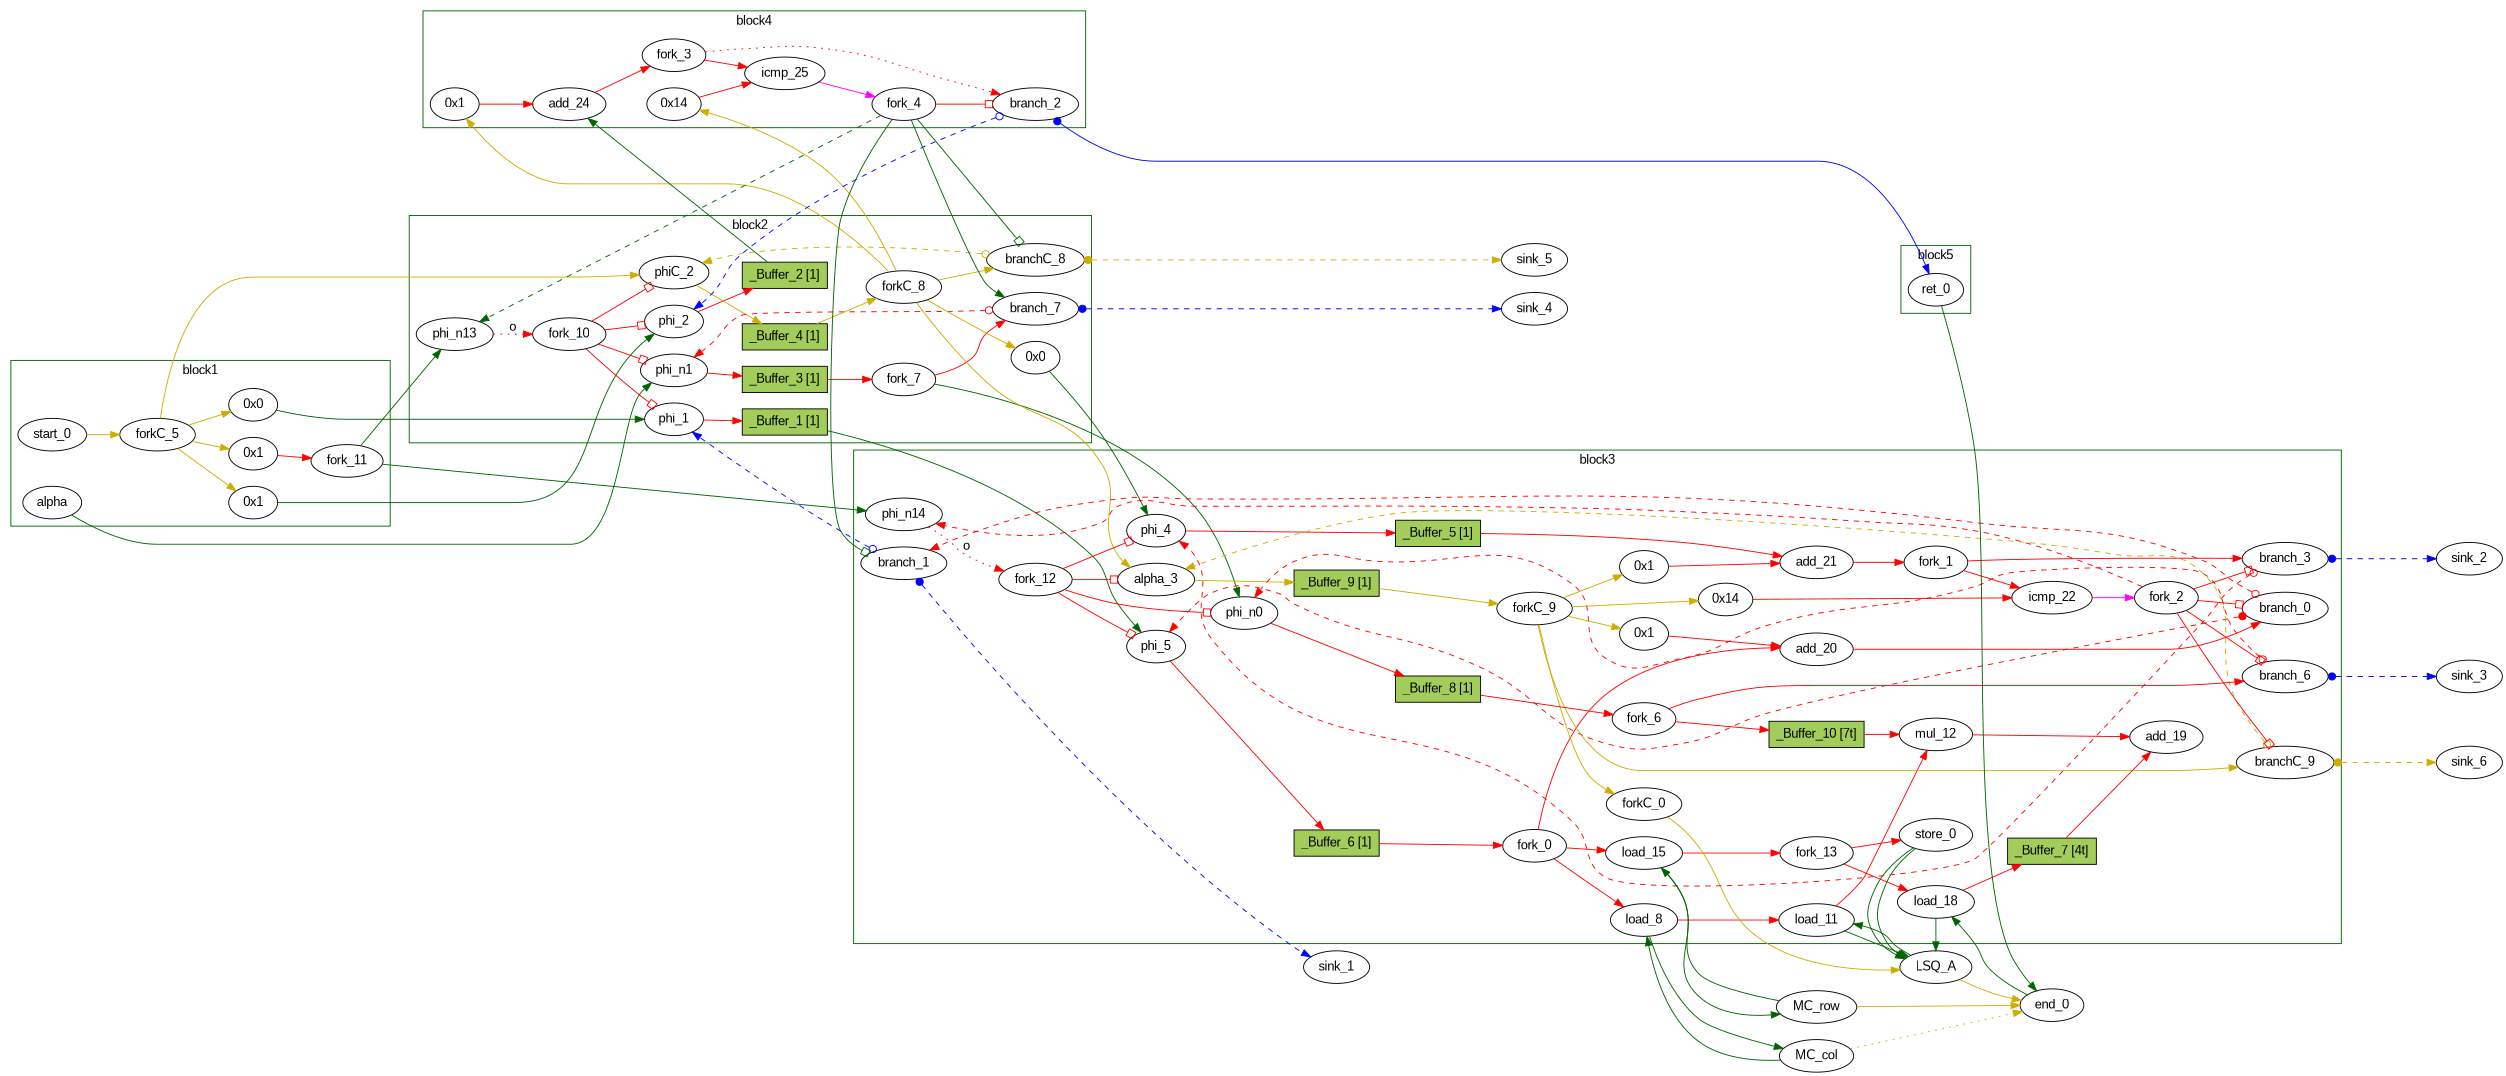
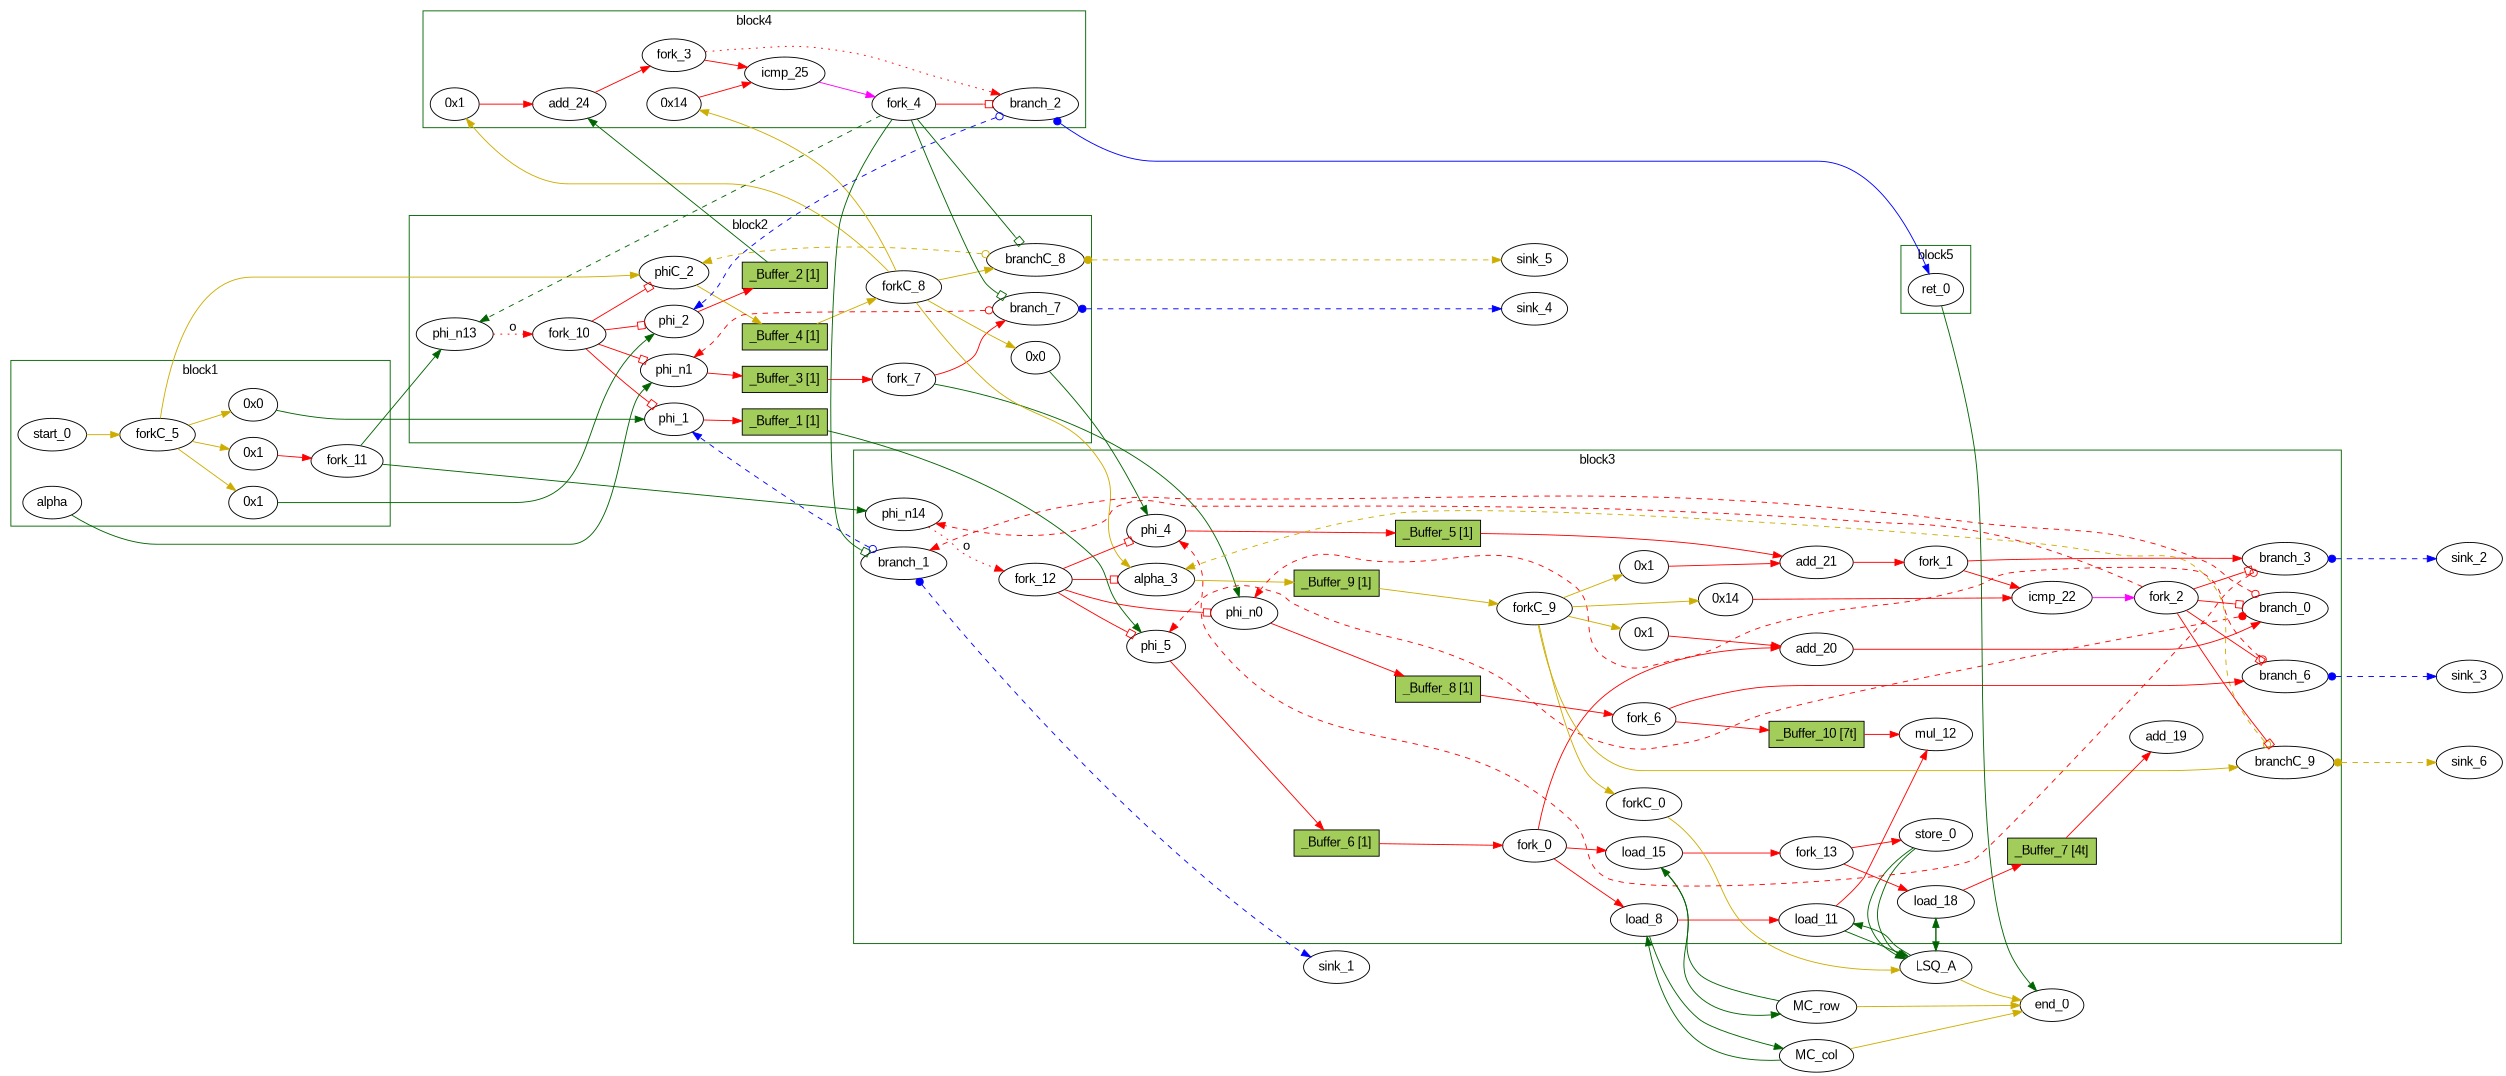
(949, 209) -> (949, 209)
(2046, 736) -> none
(1986, 965) -> (1936, 939)
(1932, 1031) -> (1932, 1031)
